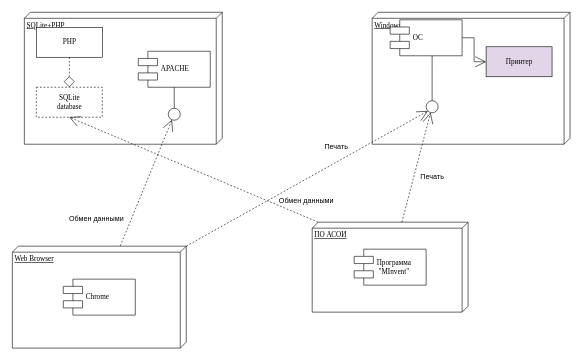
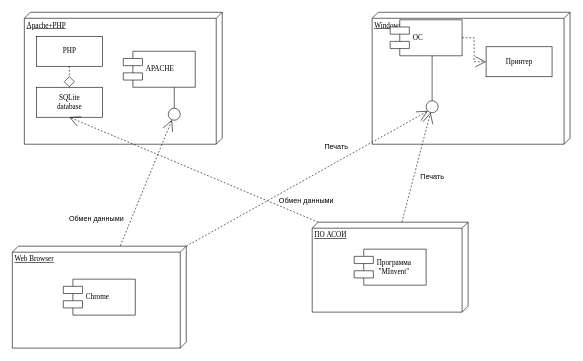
(46, 26) -> (47, 26)
(69, 42) -> (69, 51)
(474, 49) -> (474, 49)
(519, 62) -> (519, 62)
(174, 69) -> (159, 69)
(69, 102) -> (69, 102)
